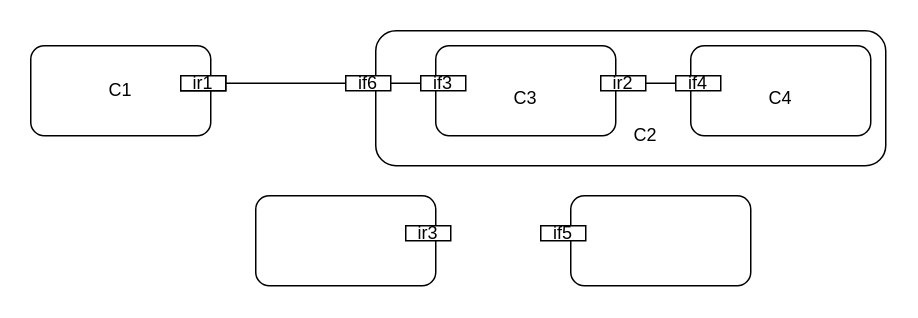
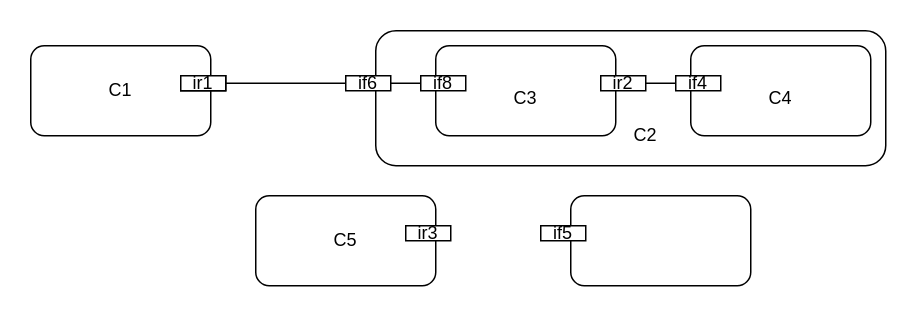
(443, 83) -> (443, 83)
none -> (346, 241)
